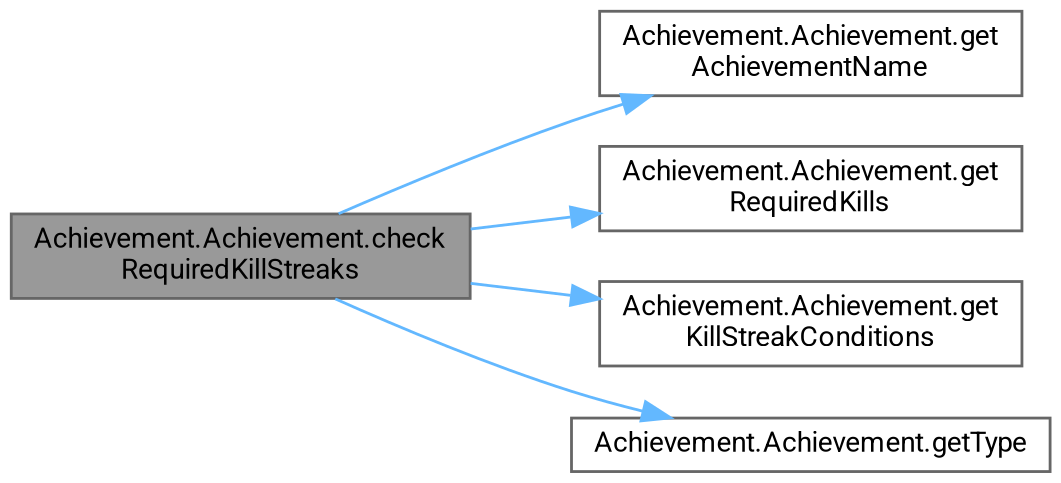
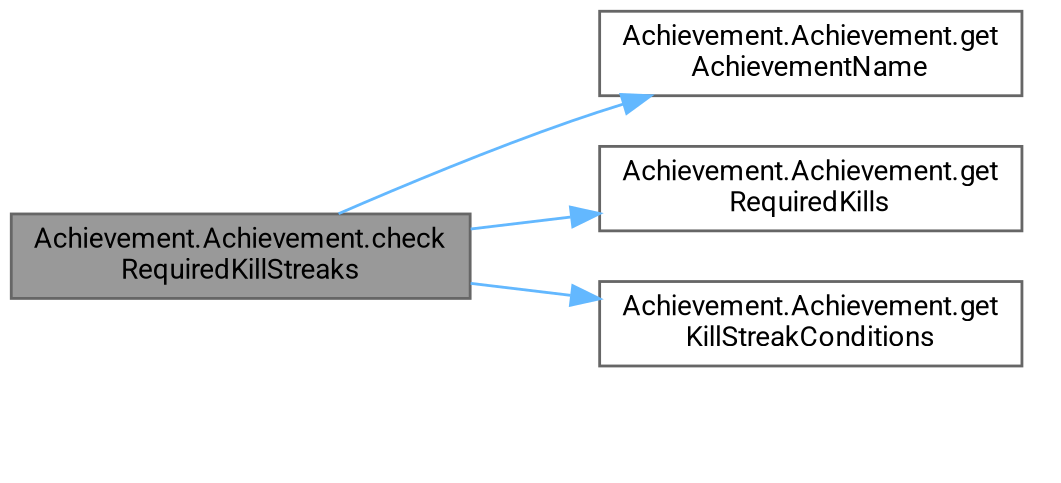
(811, 445) -> none
